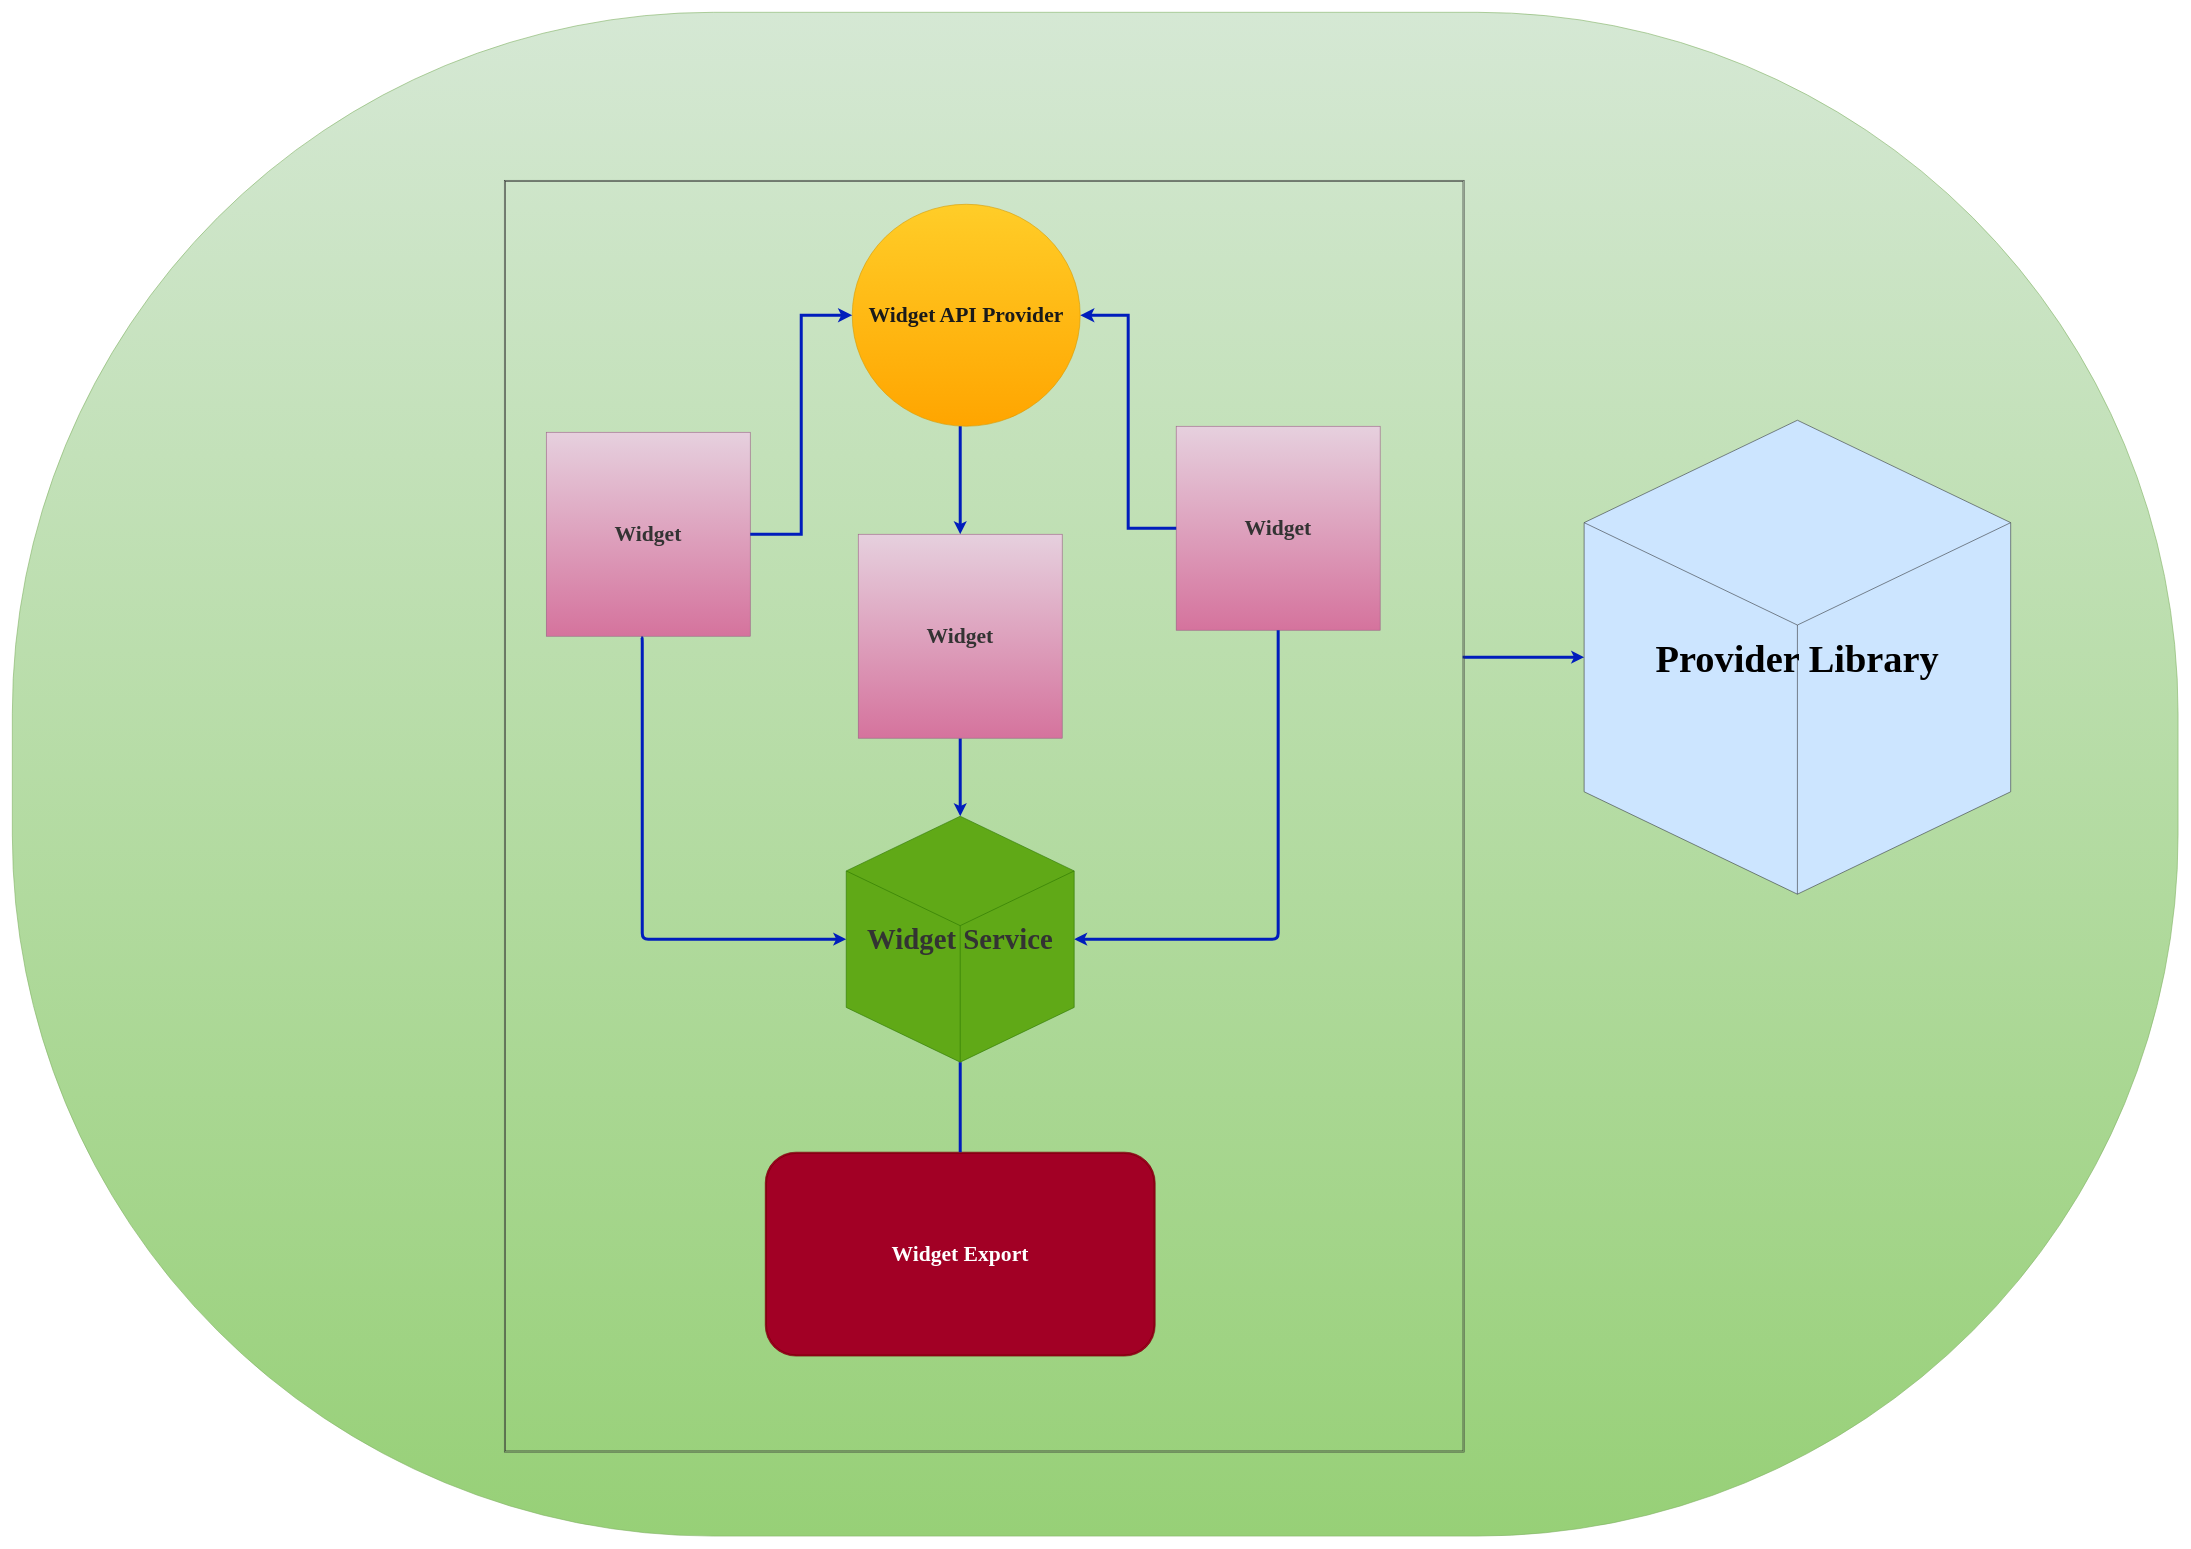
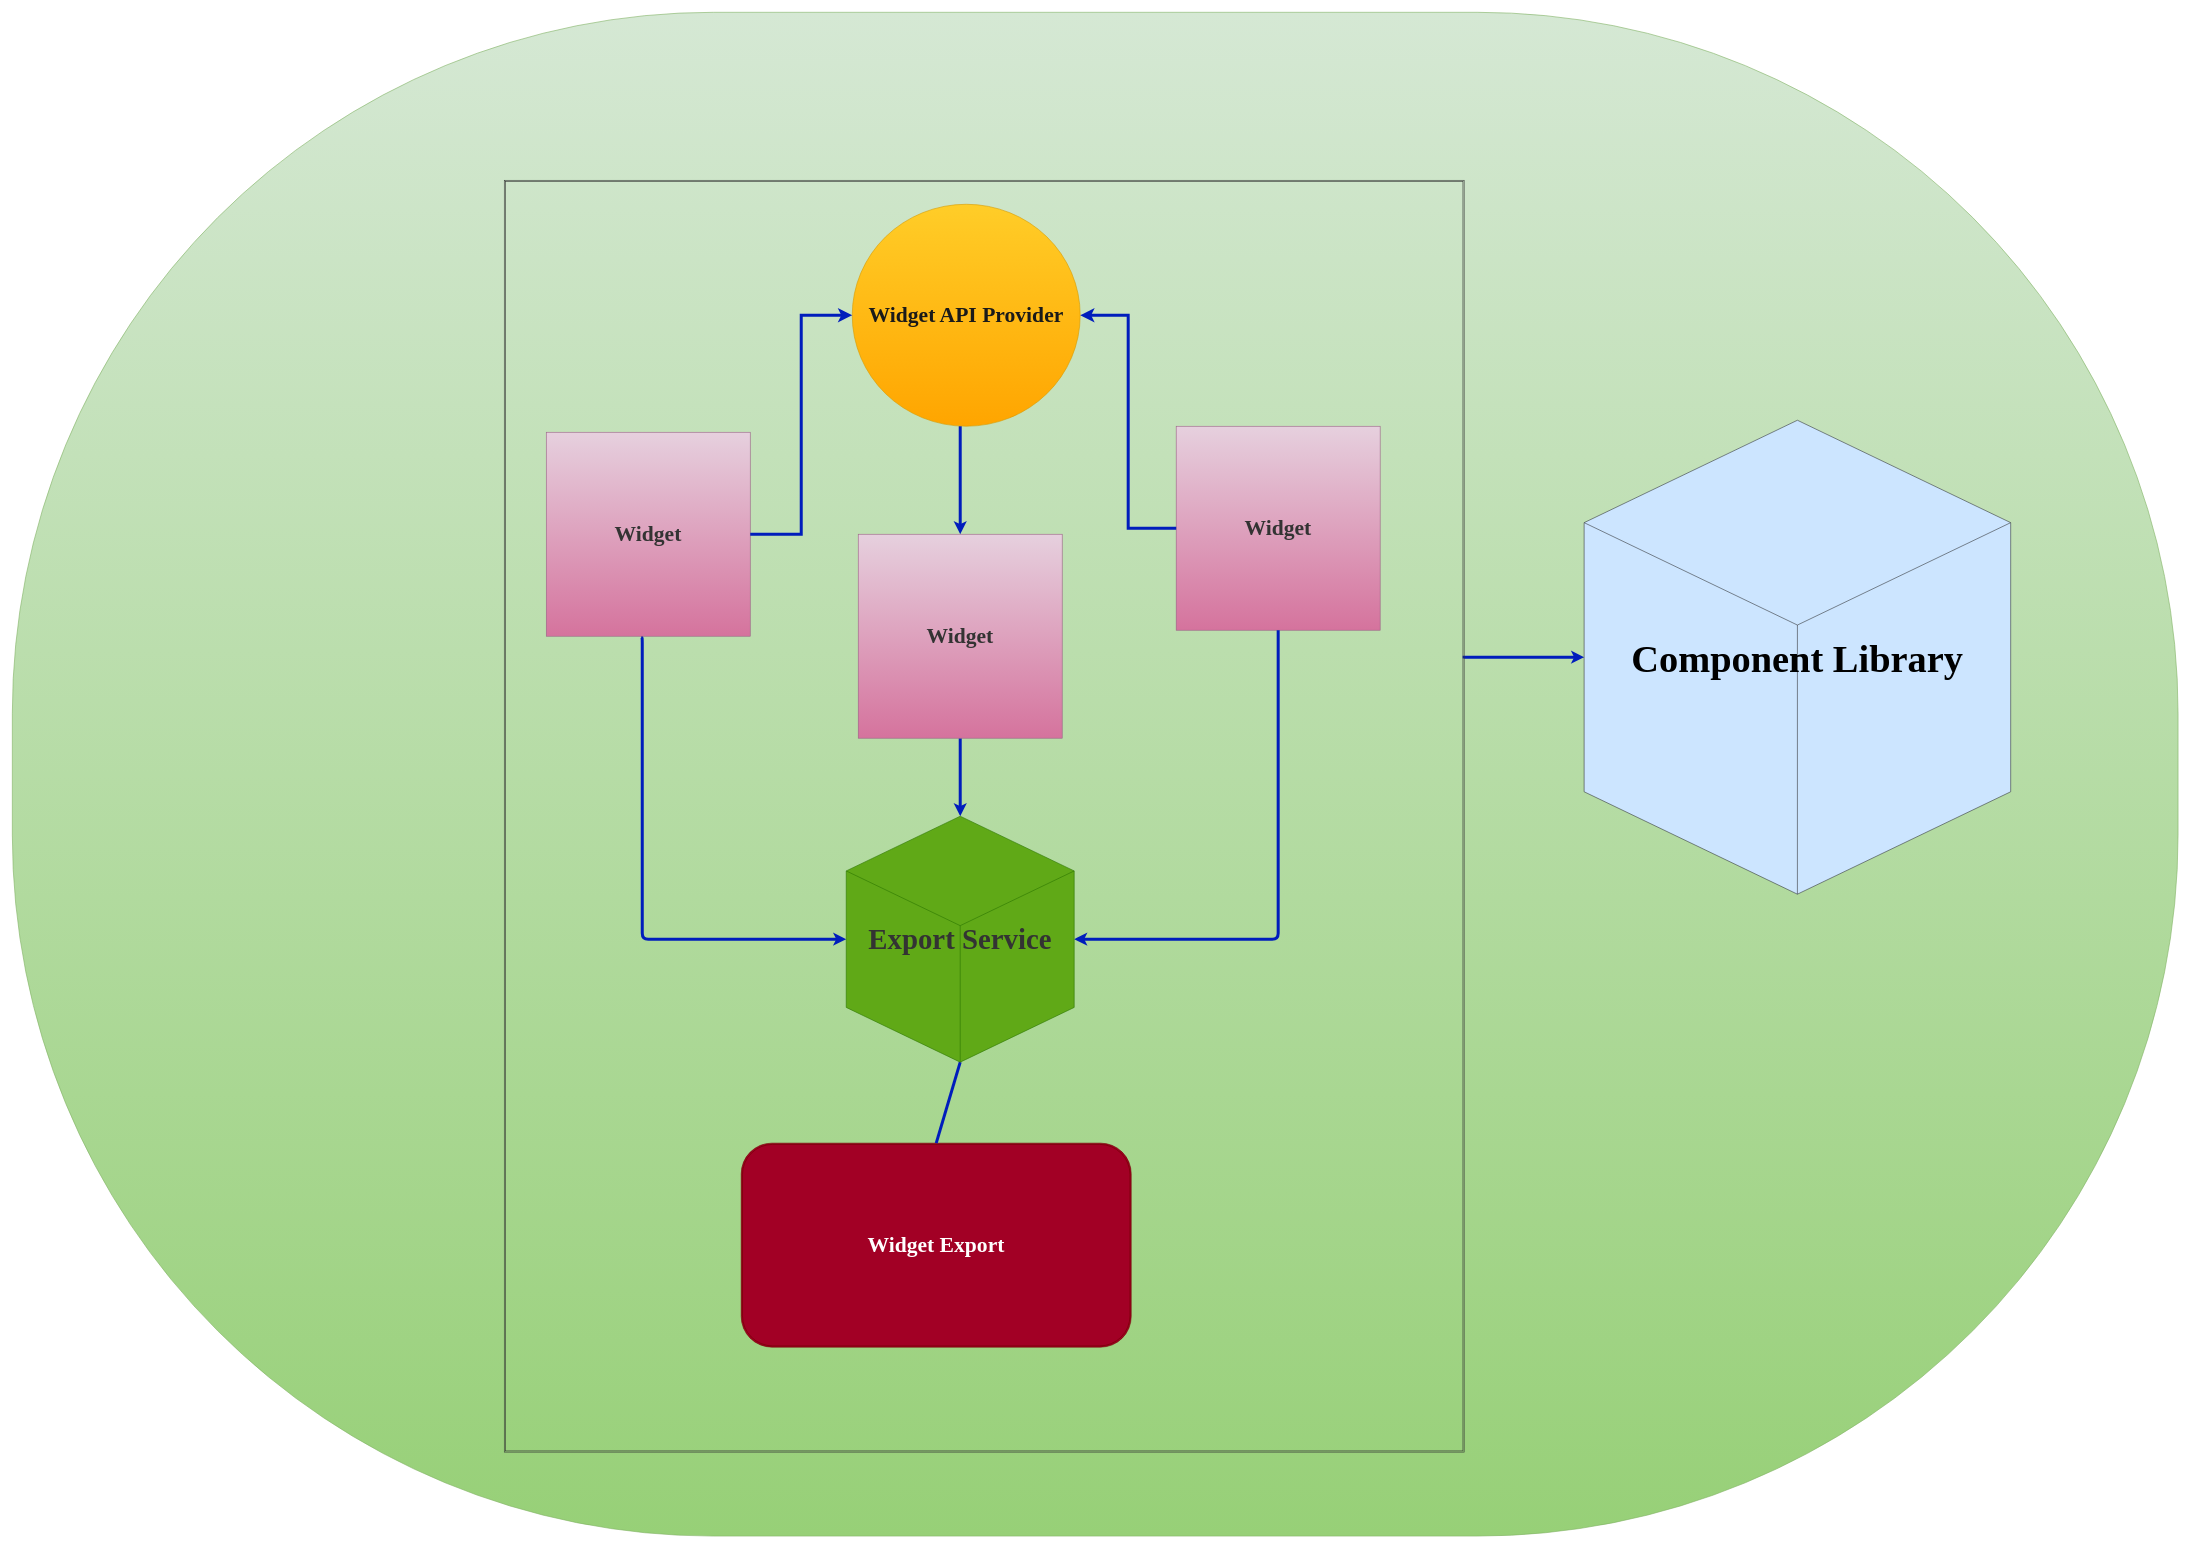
(1798, 657) -> (1798, 657)
(960, 939) -> (960, 939)
(960, 1254) -> (936, 1245)
